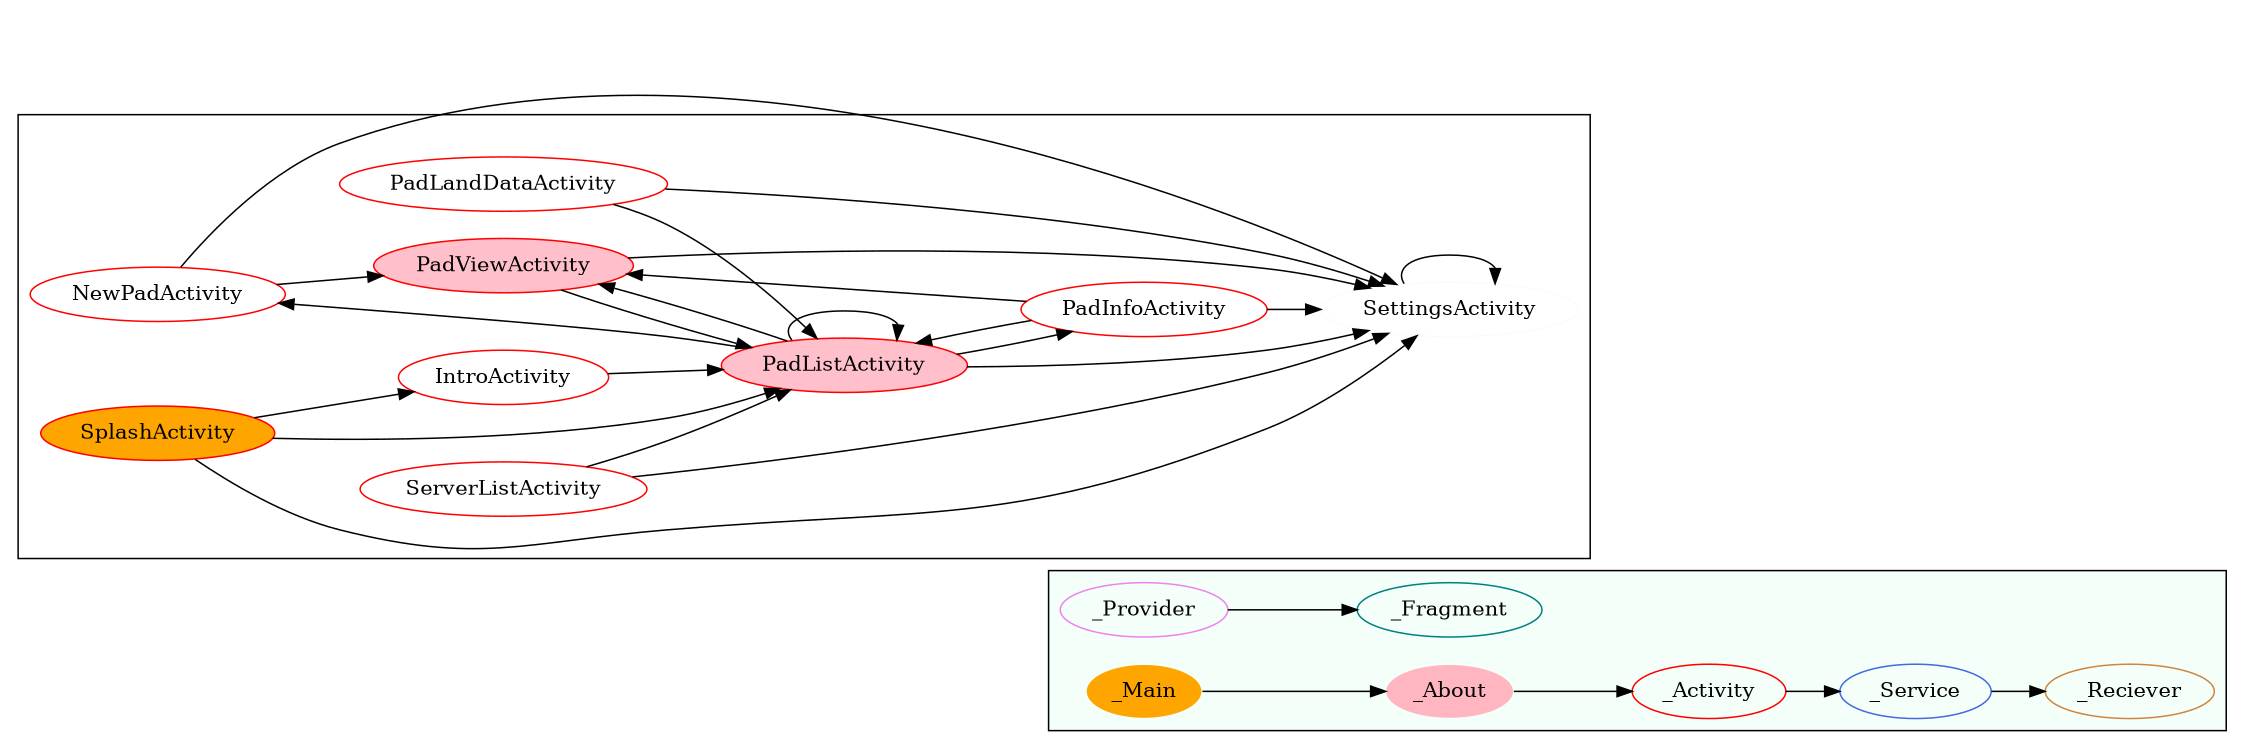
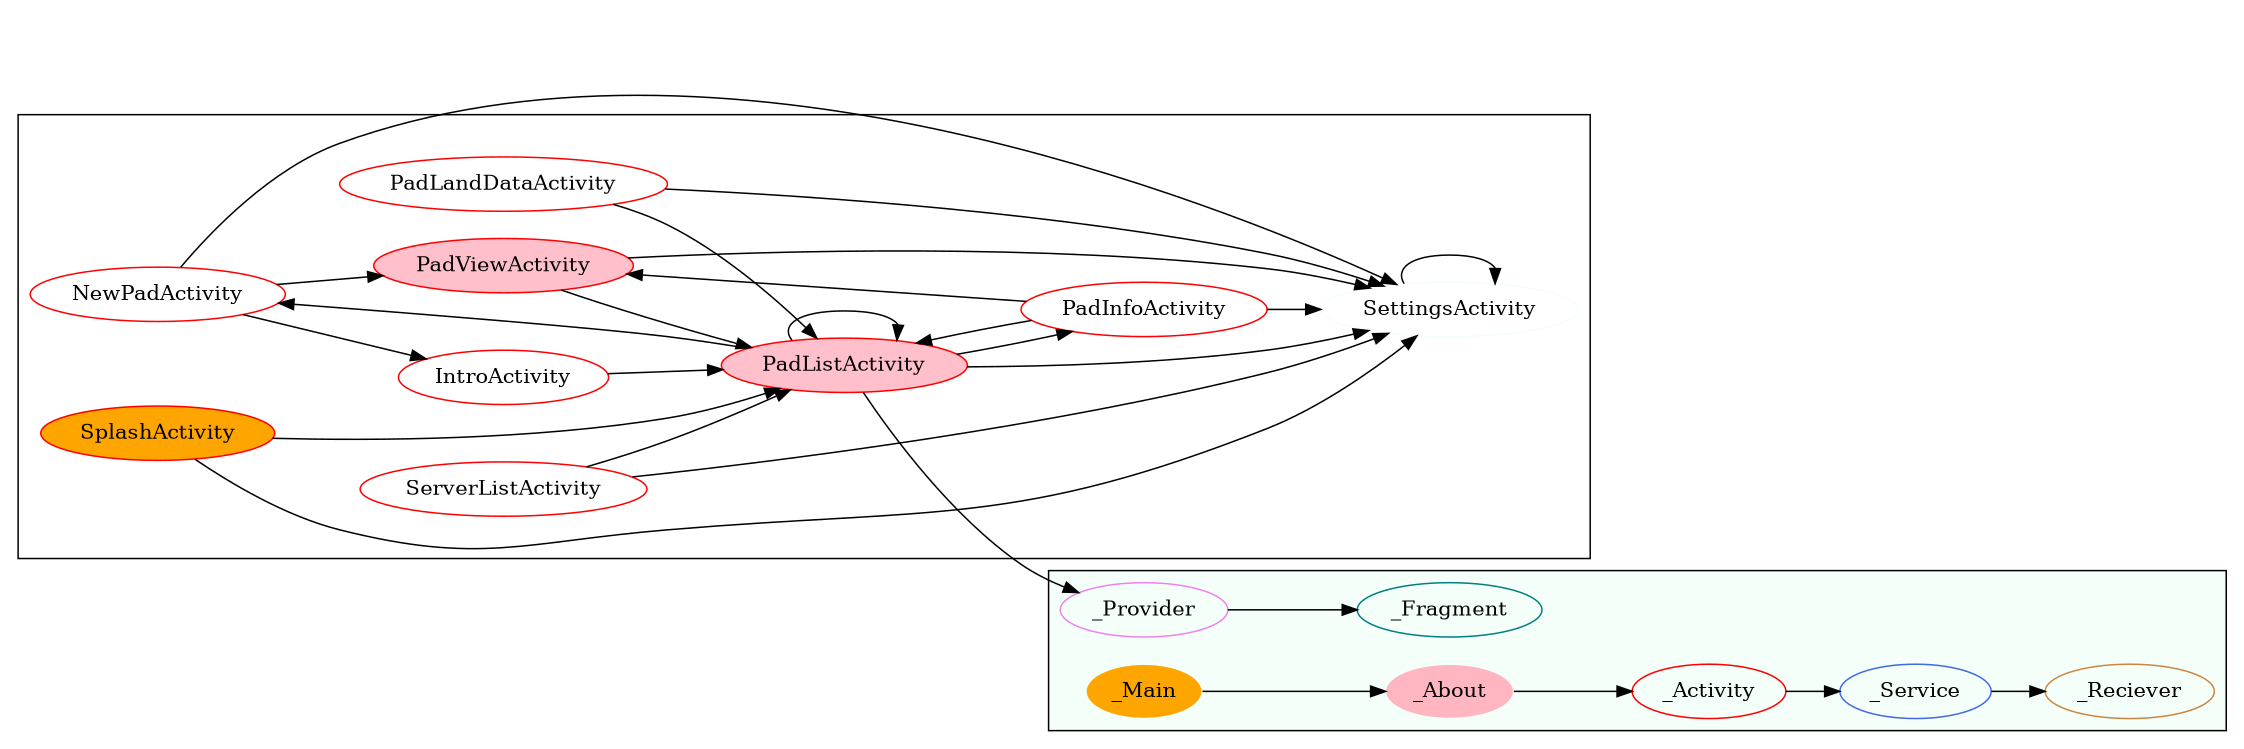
(701, 313) -> (946, 498)
(326, 406) -> (327, 335)
